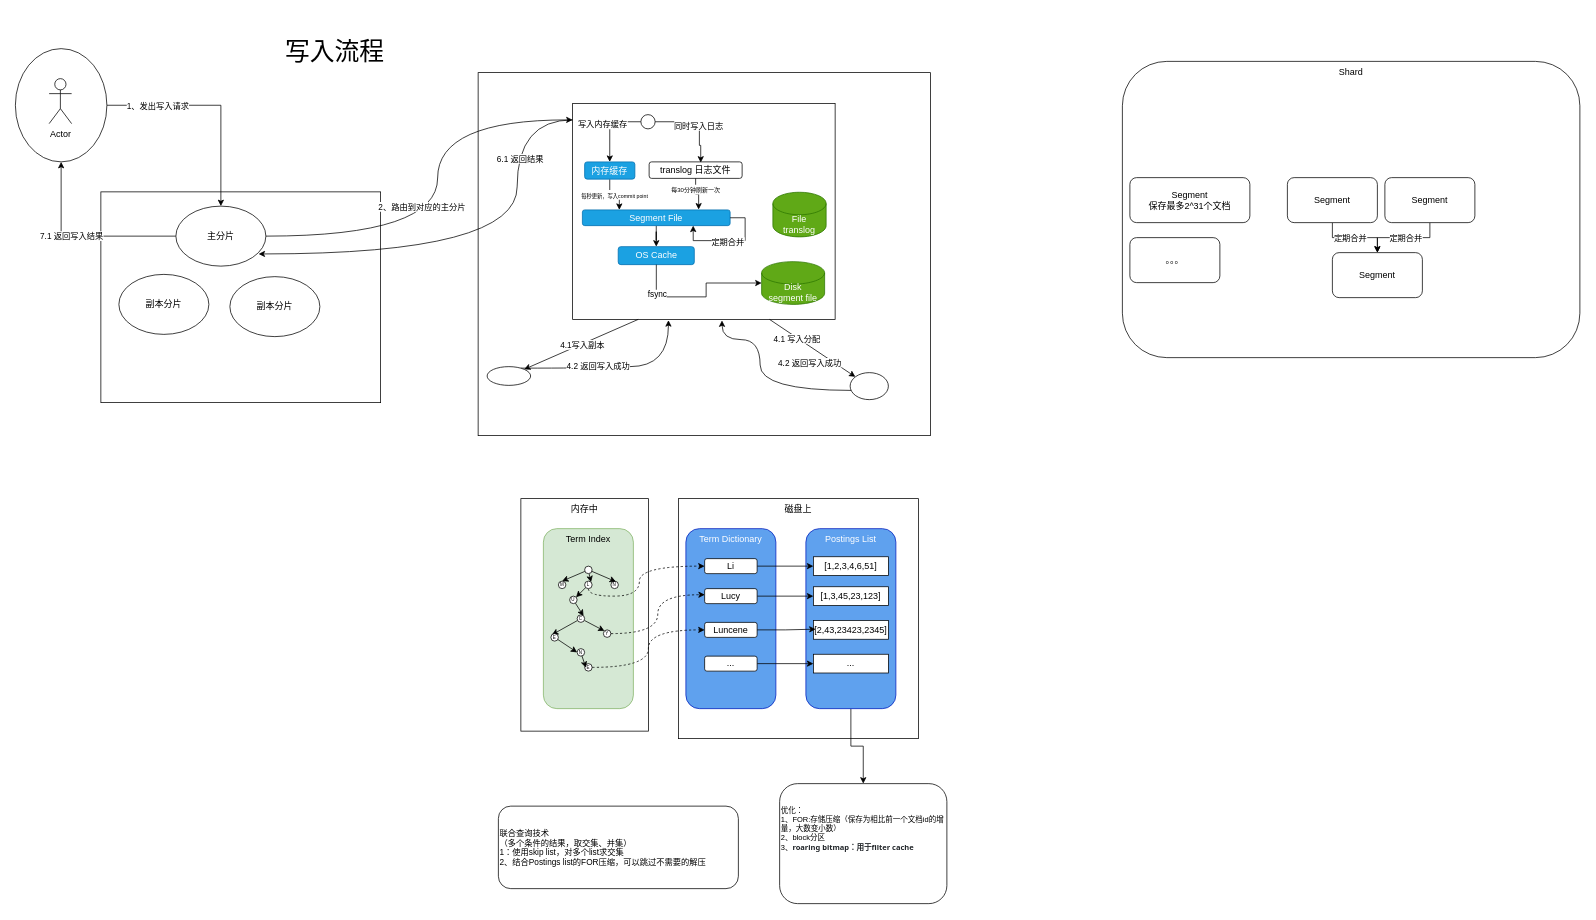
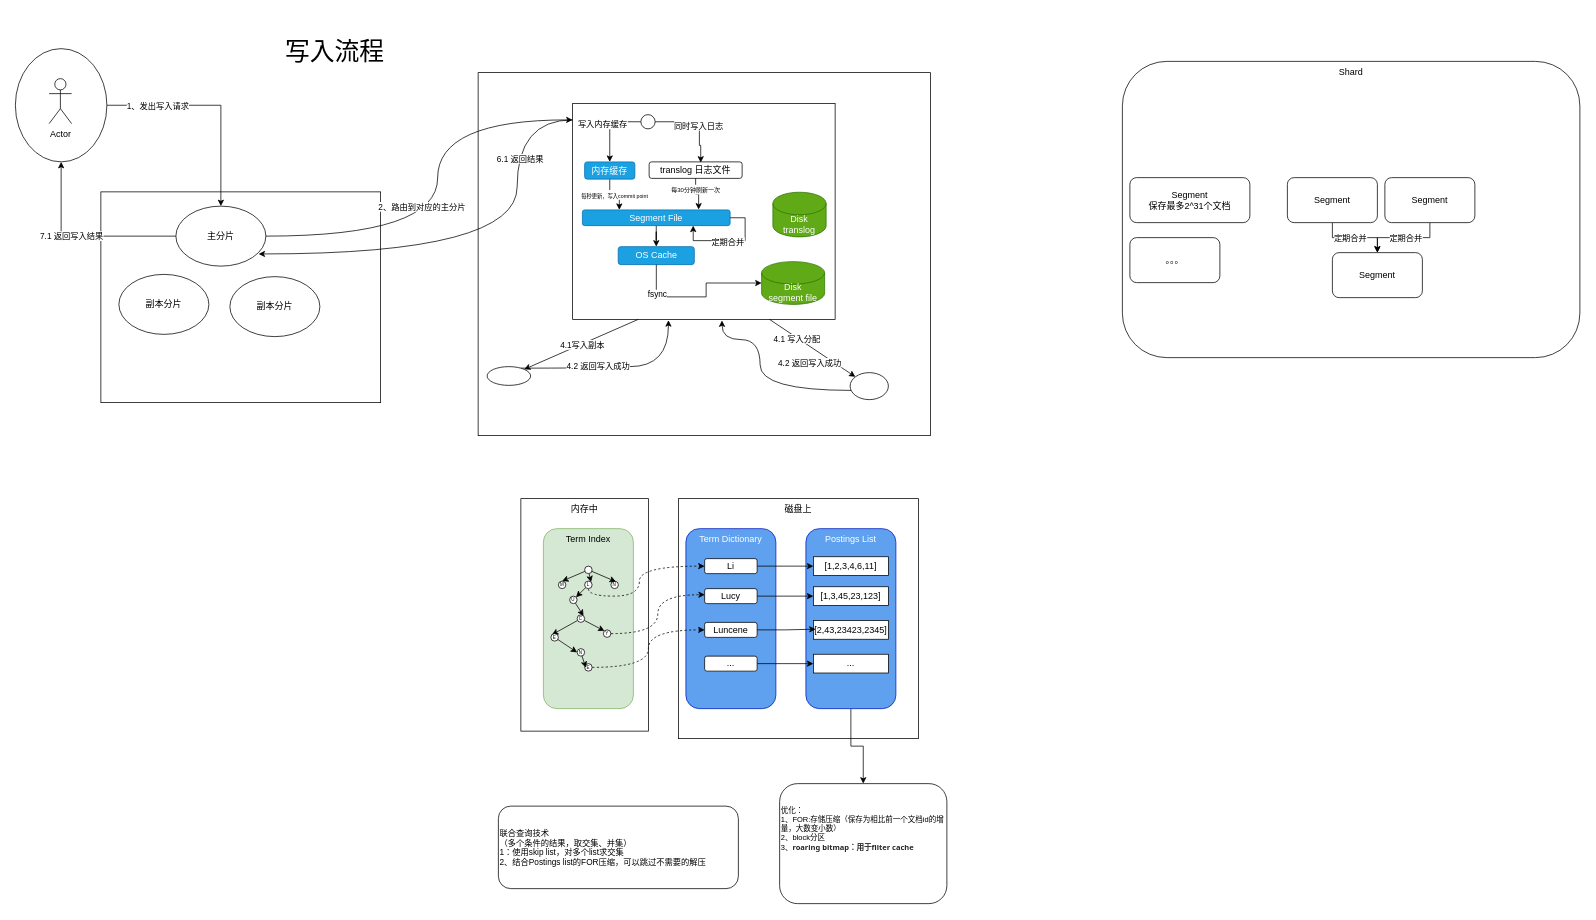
(800, 224) -> (800, 224)
(851, 566) -> (851, 566)
